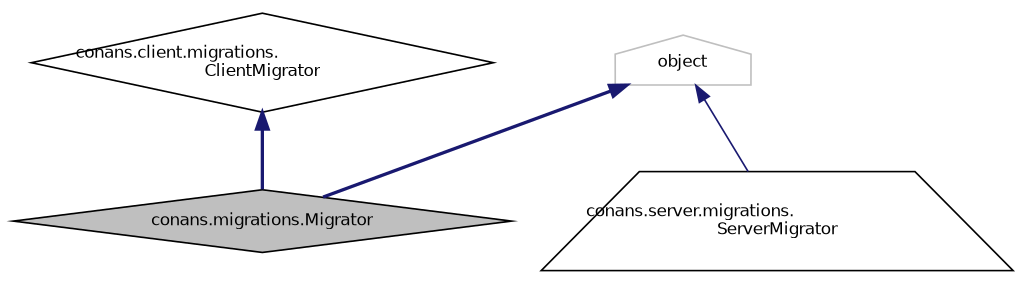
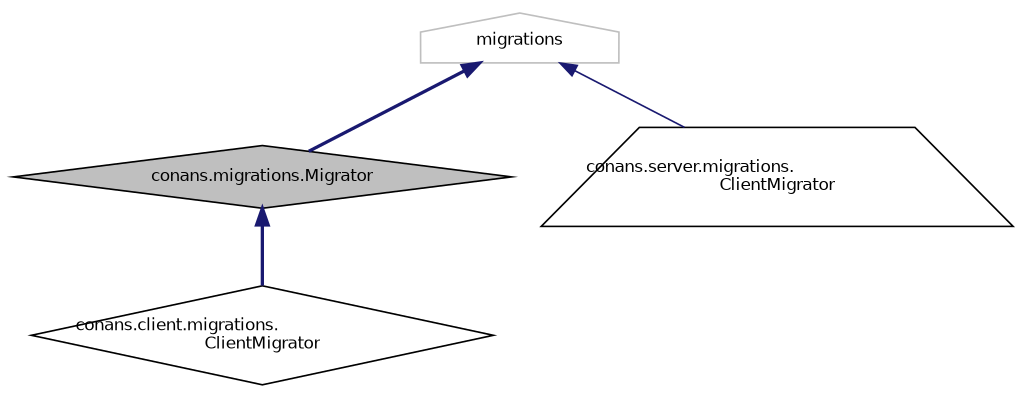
(683, 63) -> (520, 41)
(262, 159) -> (262, 255)
(777, 221) -> (777, 177)
